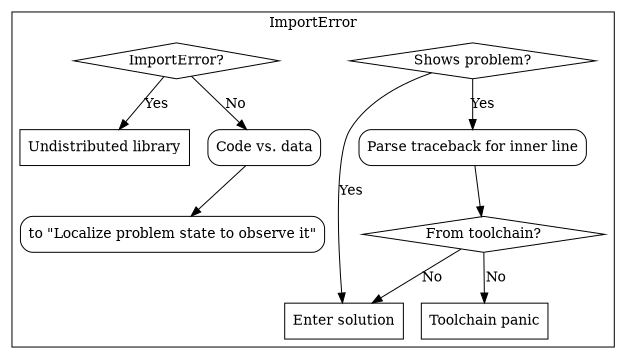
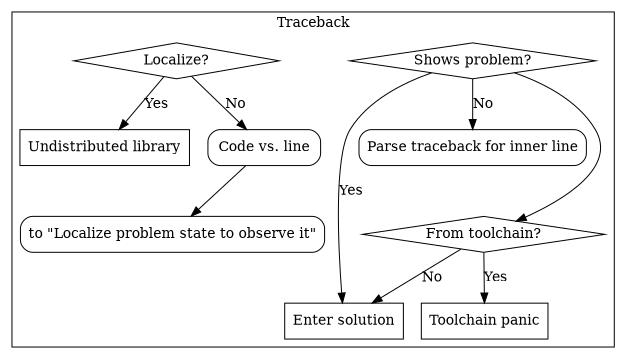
(313, 23) -> (313, 23)
(177, 61) -> (177, 61)
(483, 104) -> (483, 104)
(264, 148) -> (264, 148)
(478, 186) -> (600, 141)
(496, 278) -> (496, 278)
